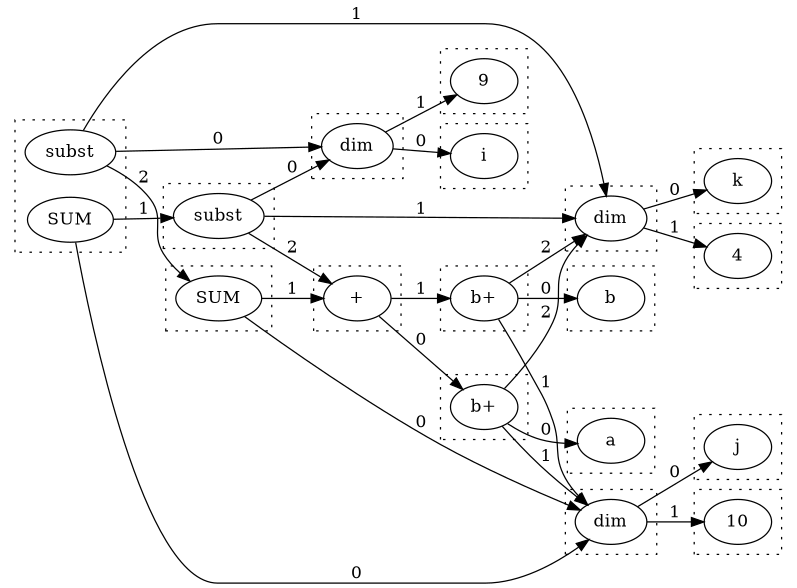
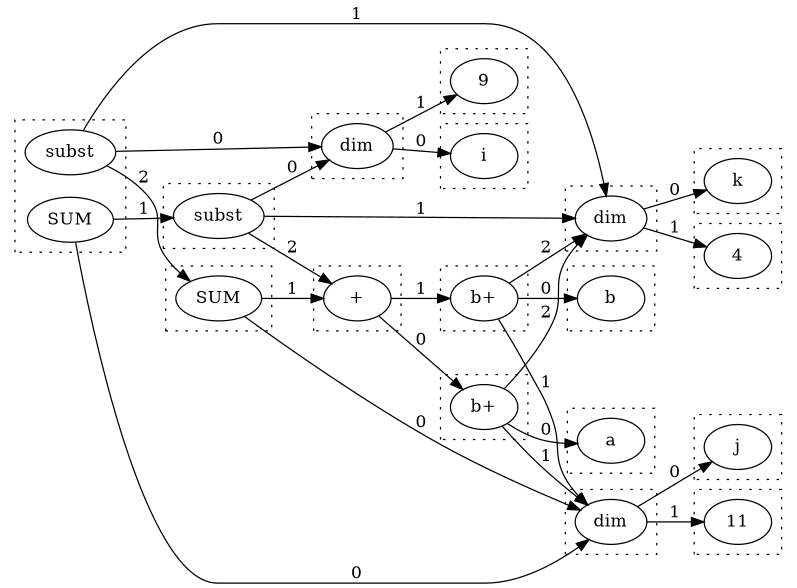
(738, 522) -> (738, 522)
